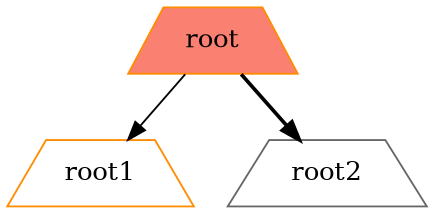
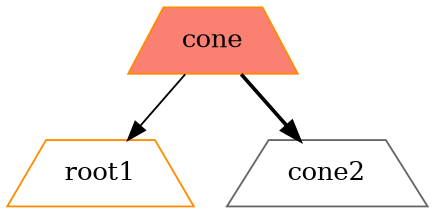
(213, 41) -> (213, 41)
(327, 173) -> (327, 173)
